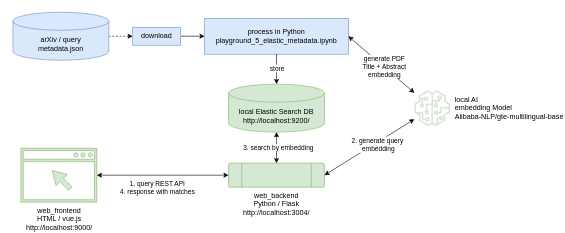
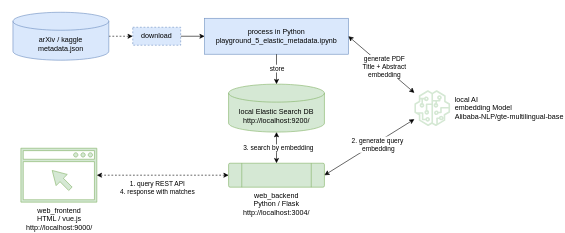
(156, 36) -> (156, 36)
(60, 44) -> (60, 44)
(162, 176) -> (162, 176)
